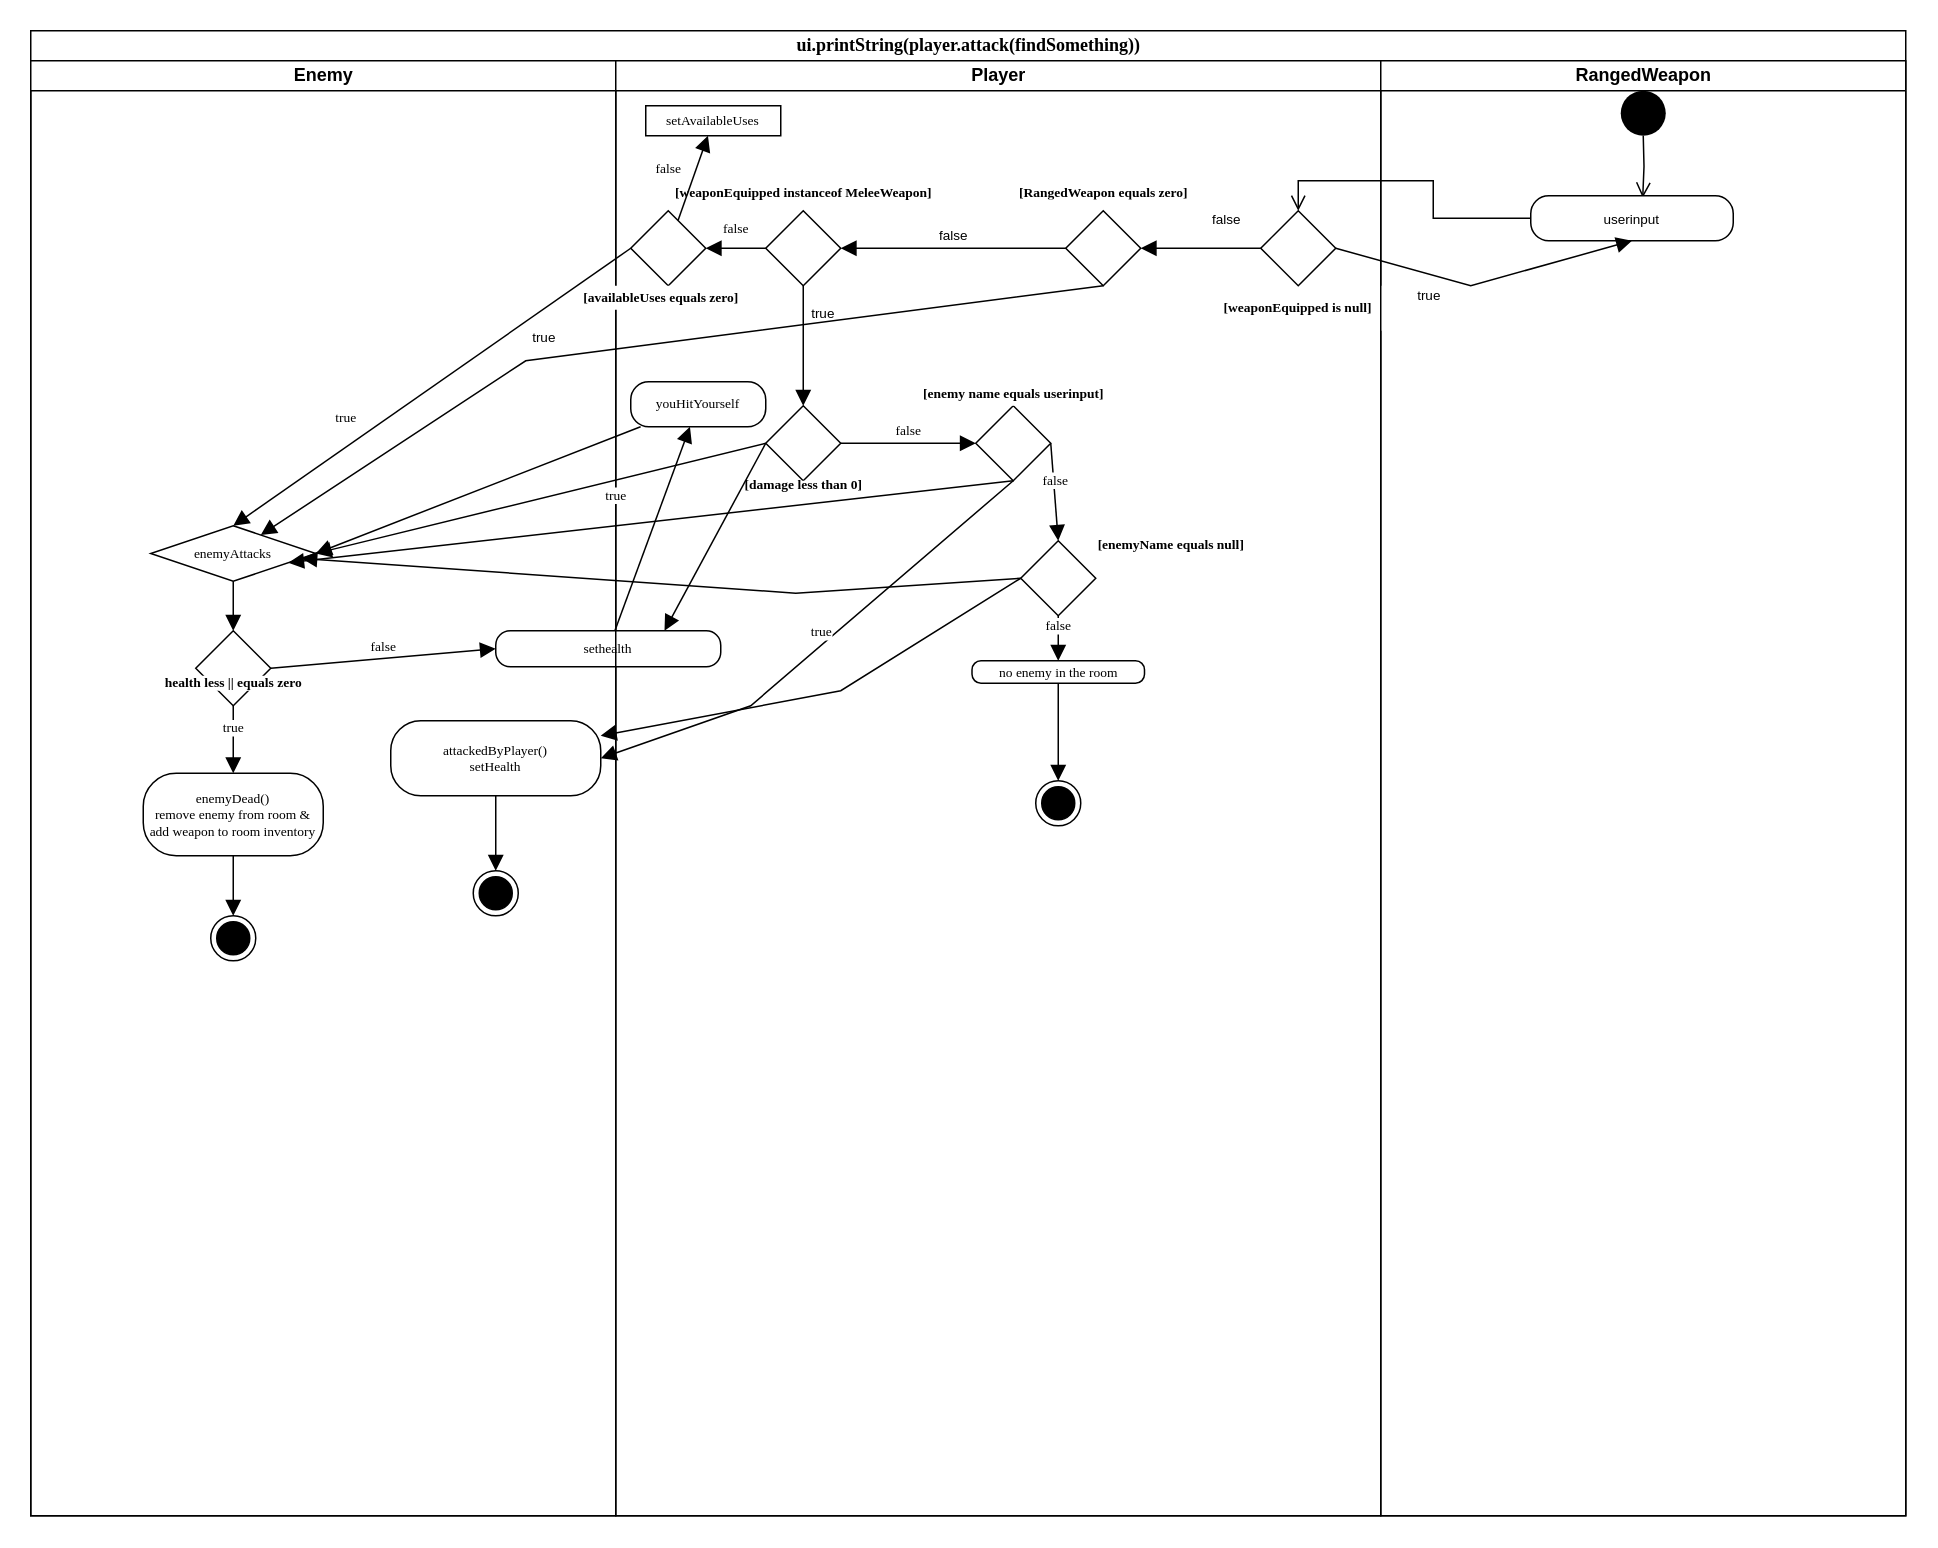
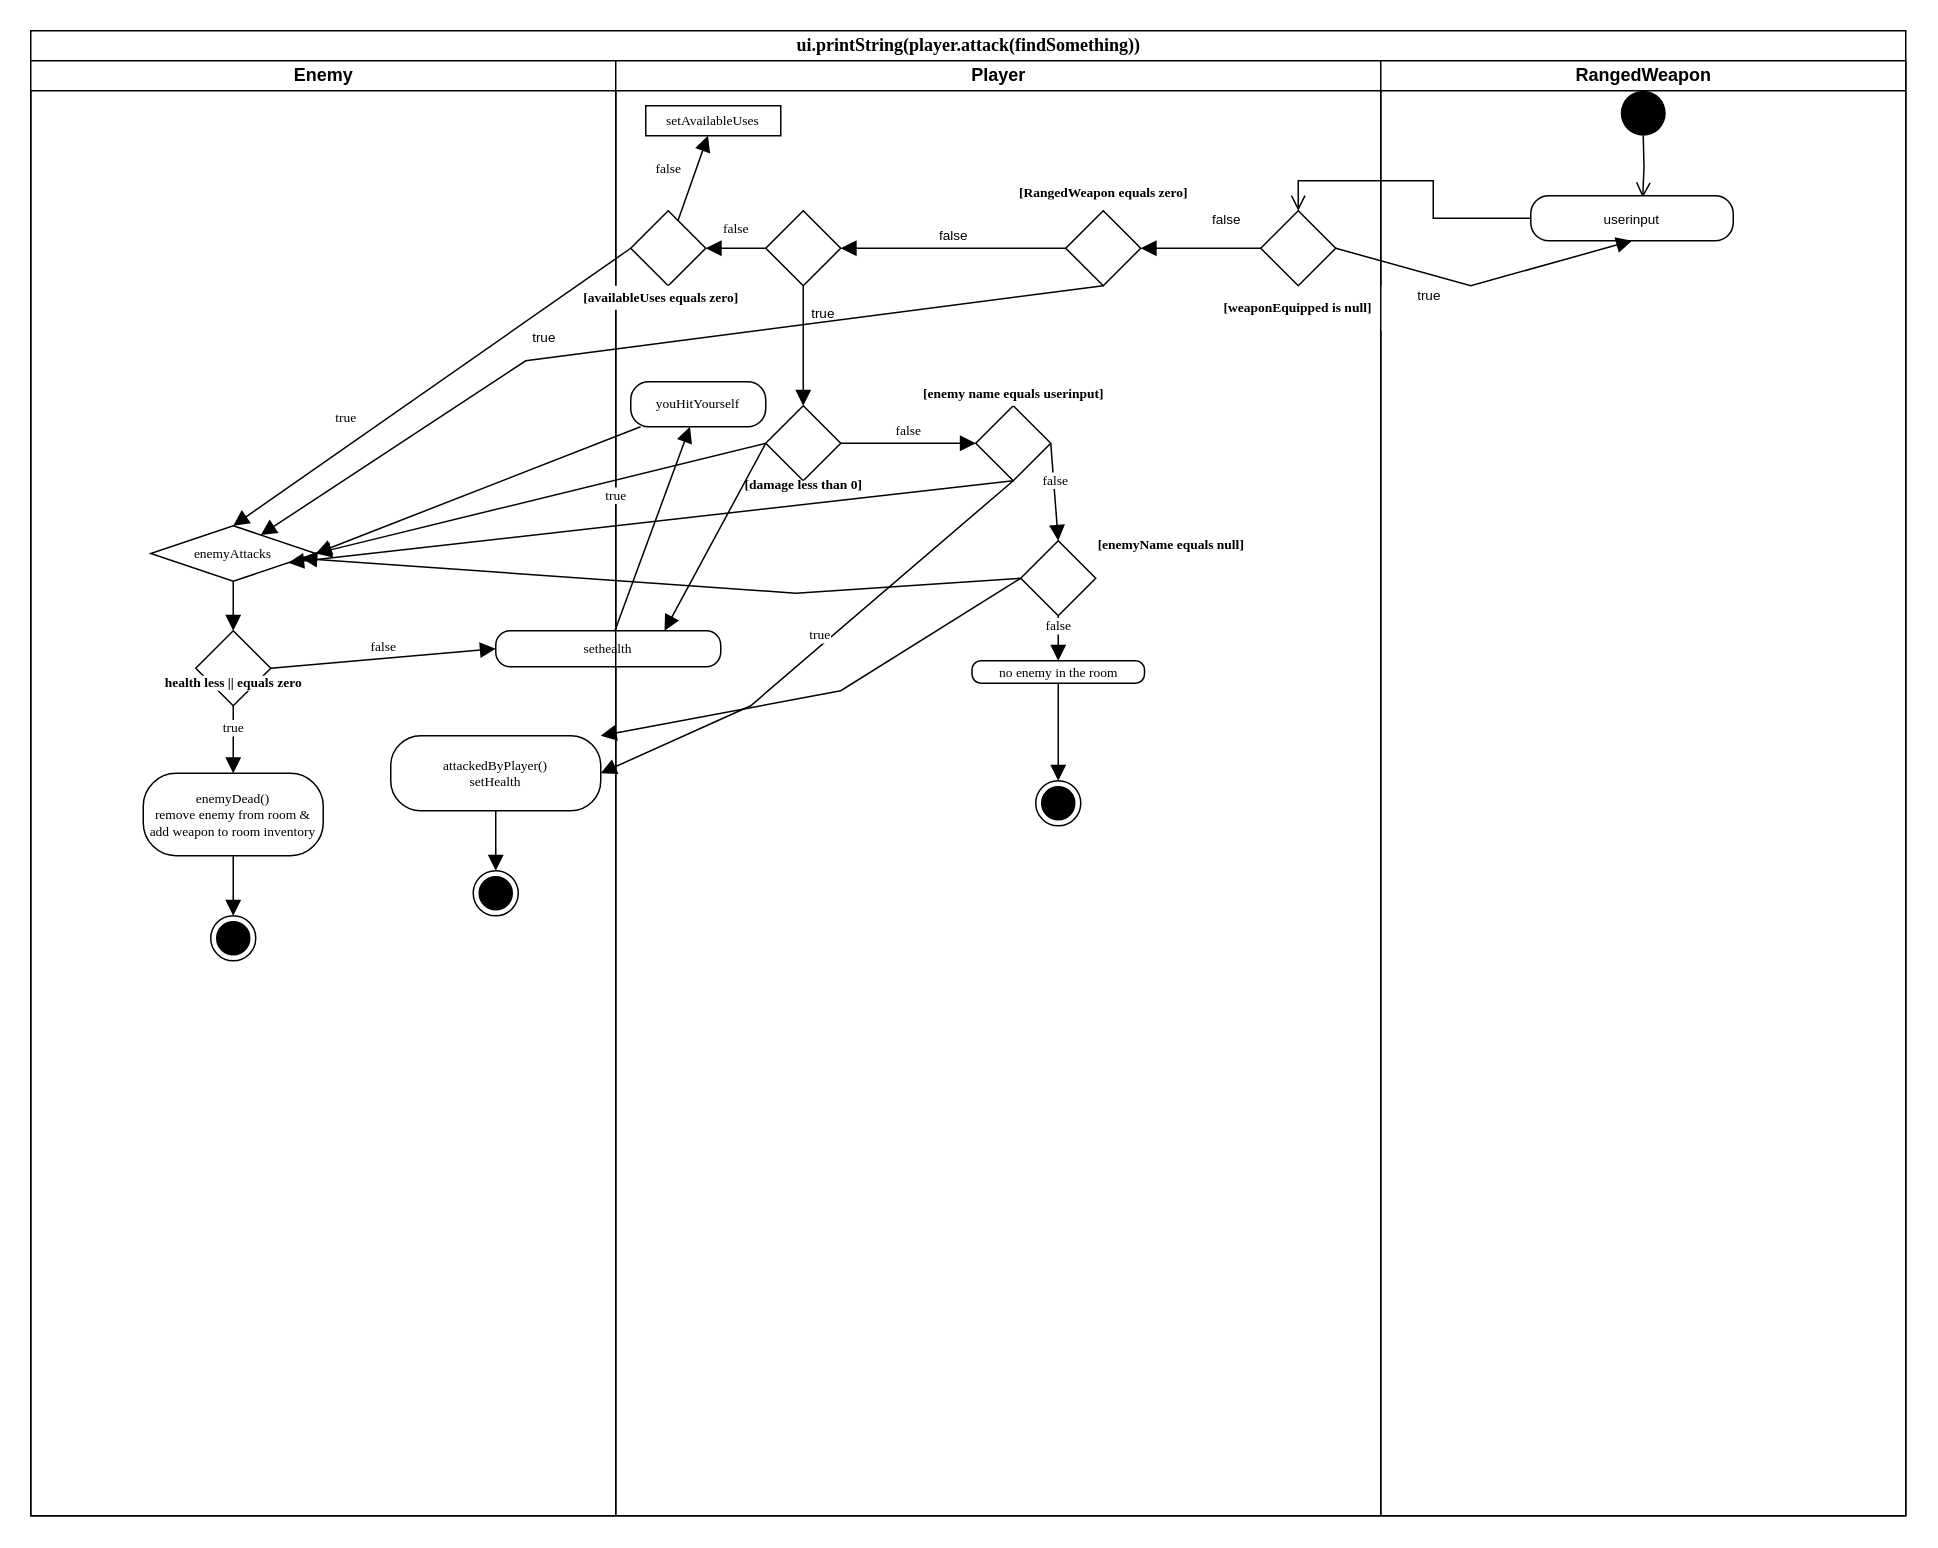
(803, 193) -> none
(496, 758) -> (496, 773)
